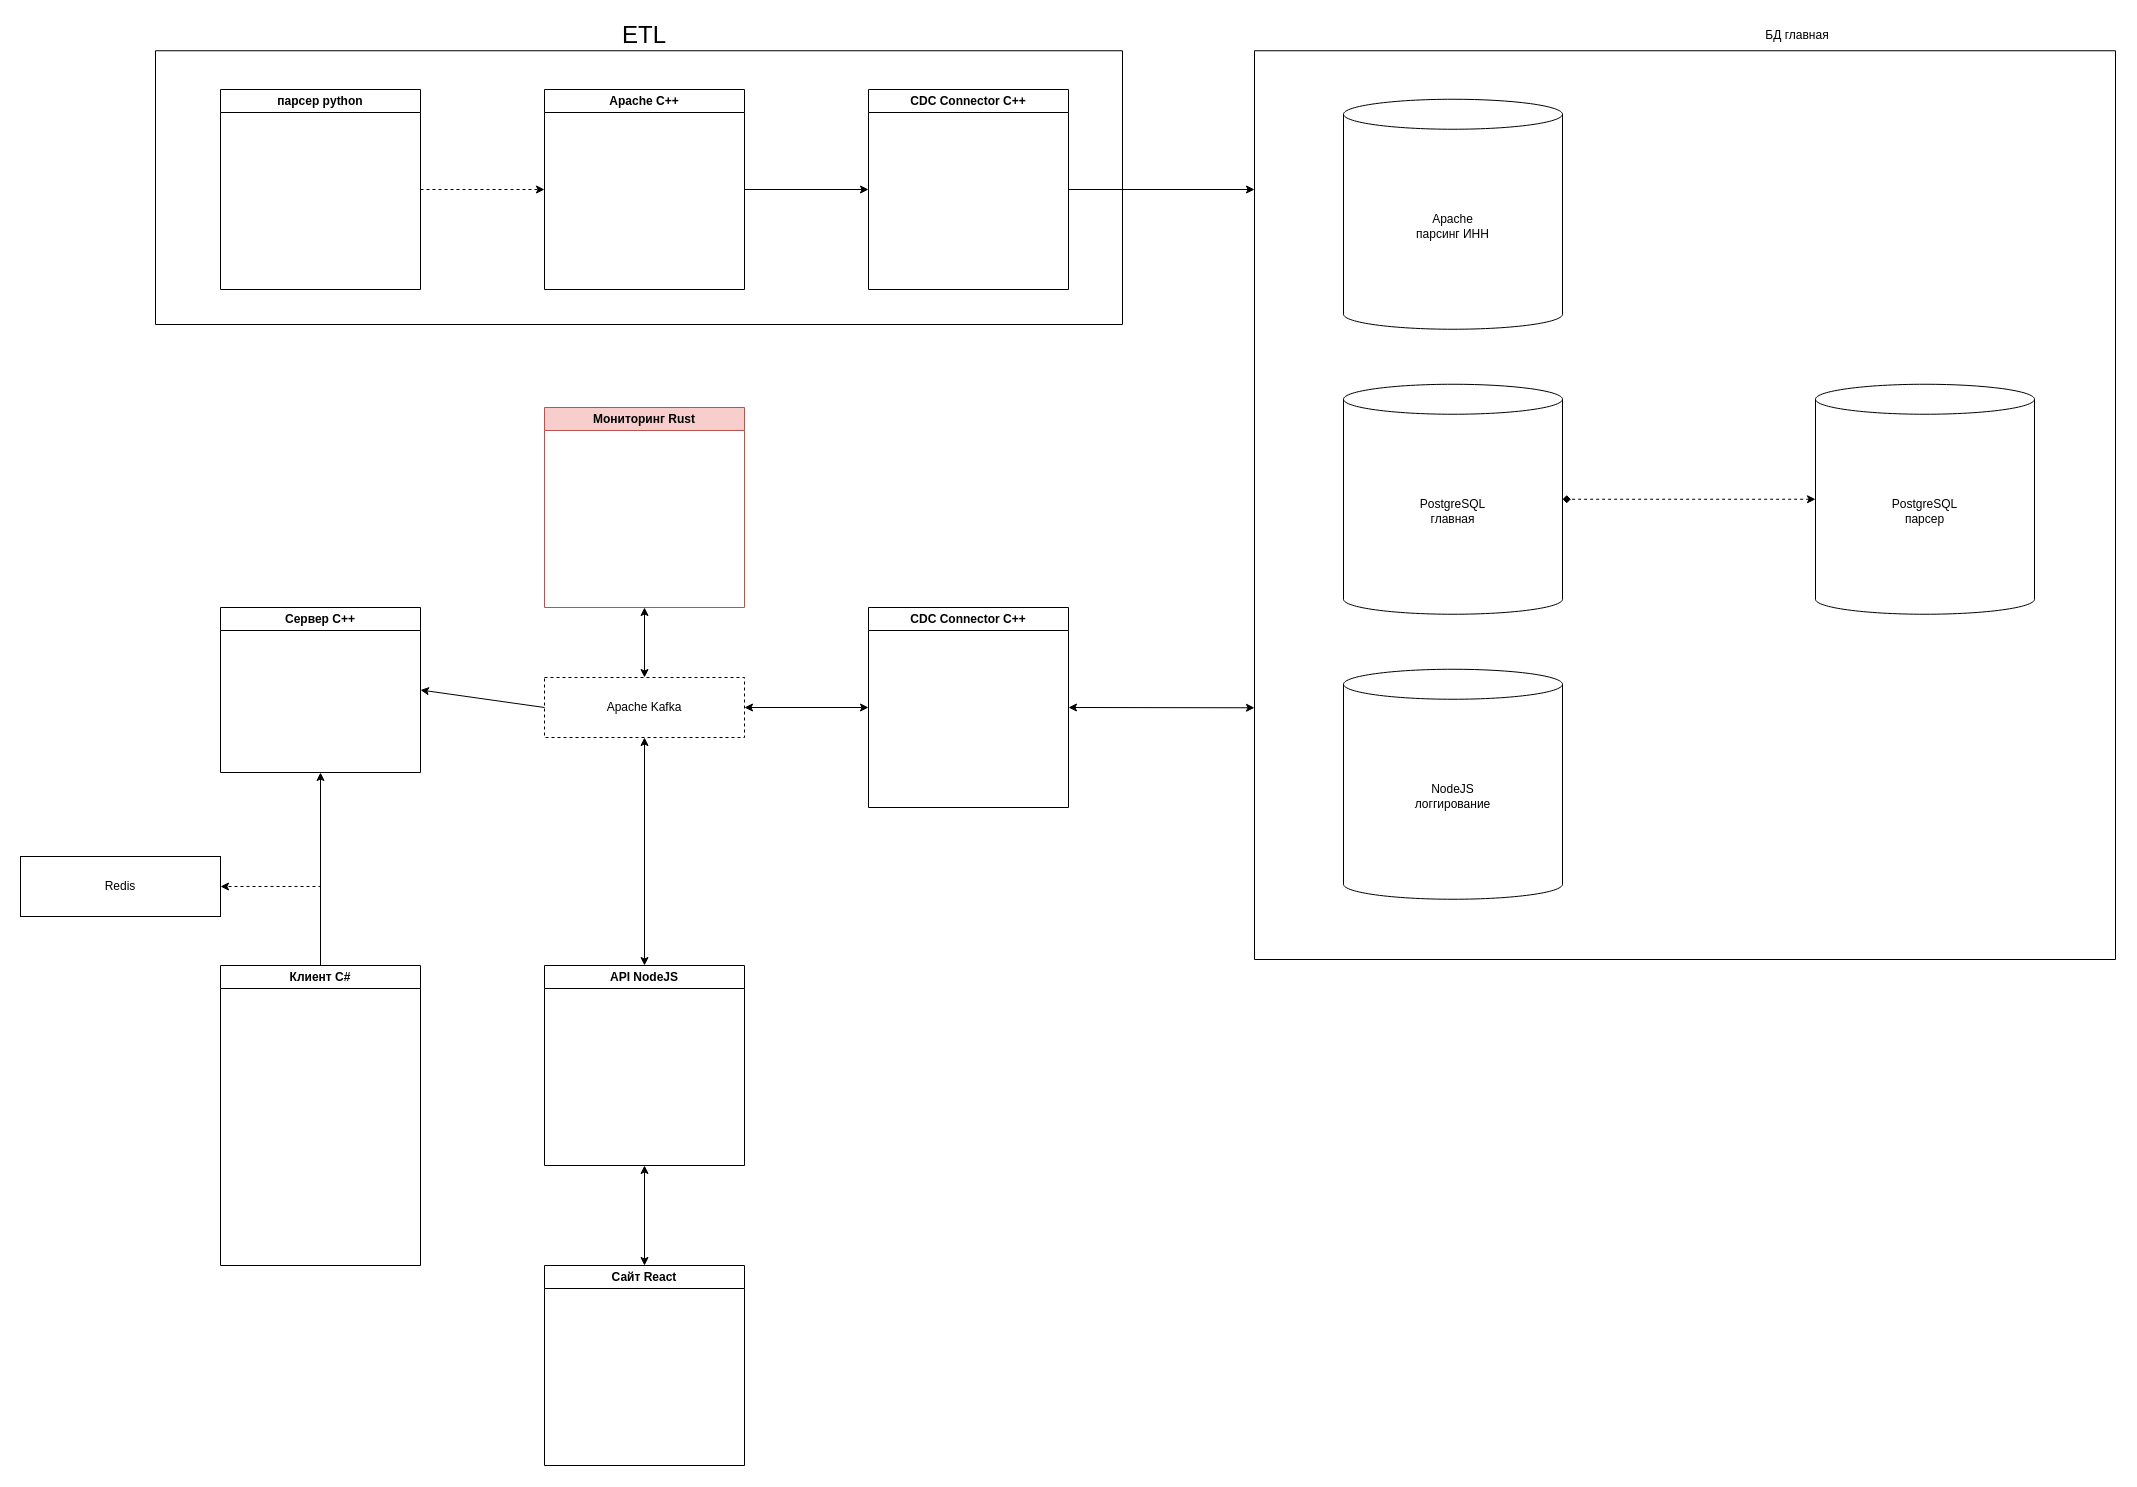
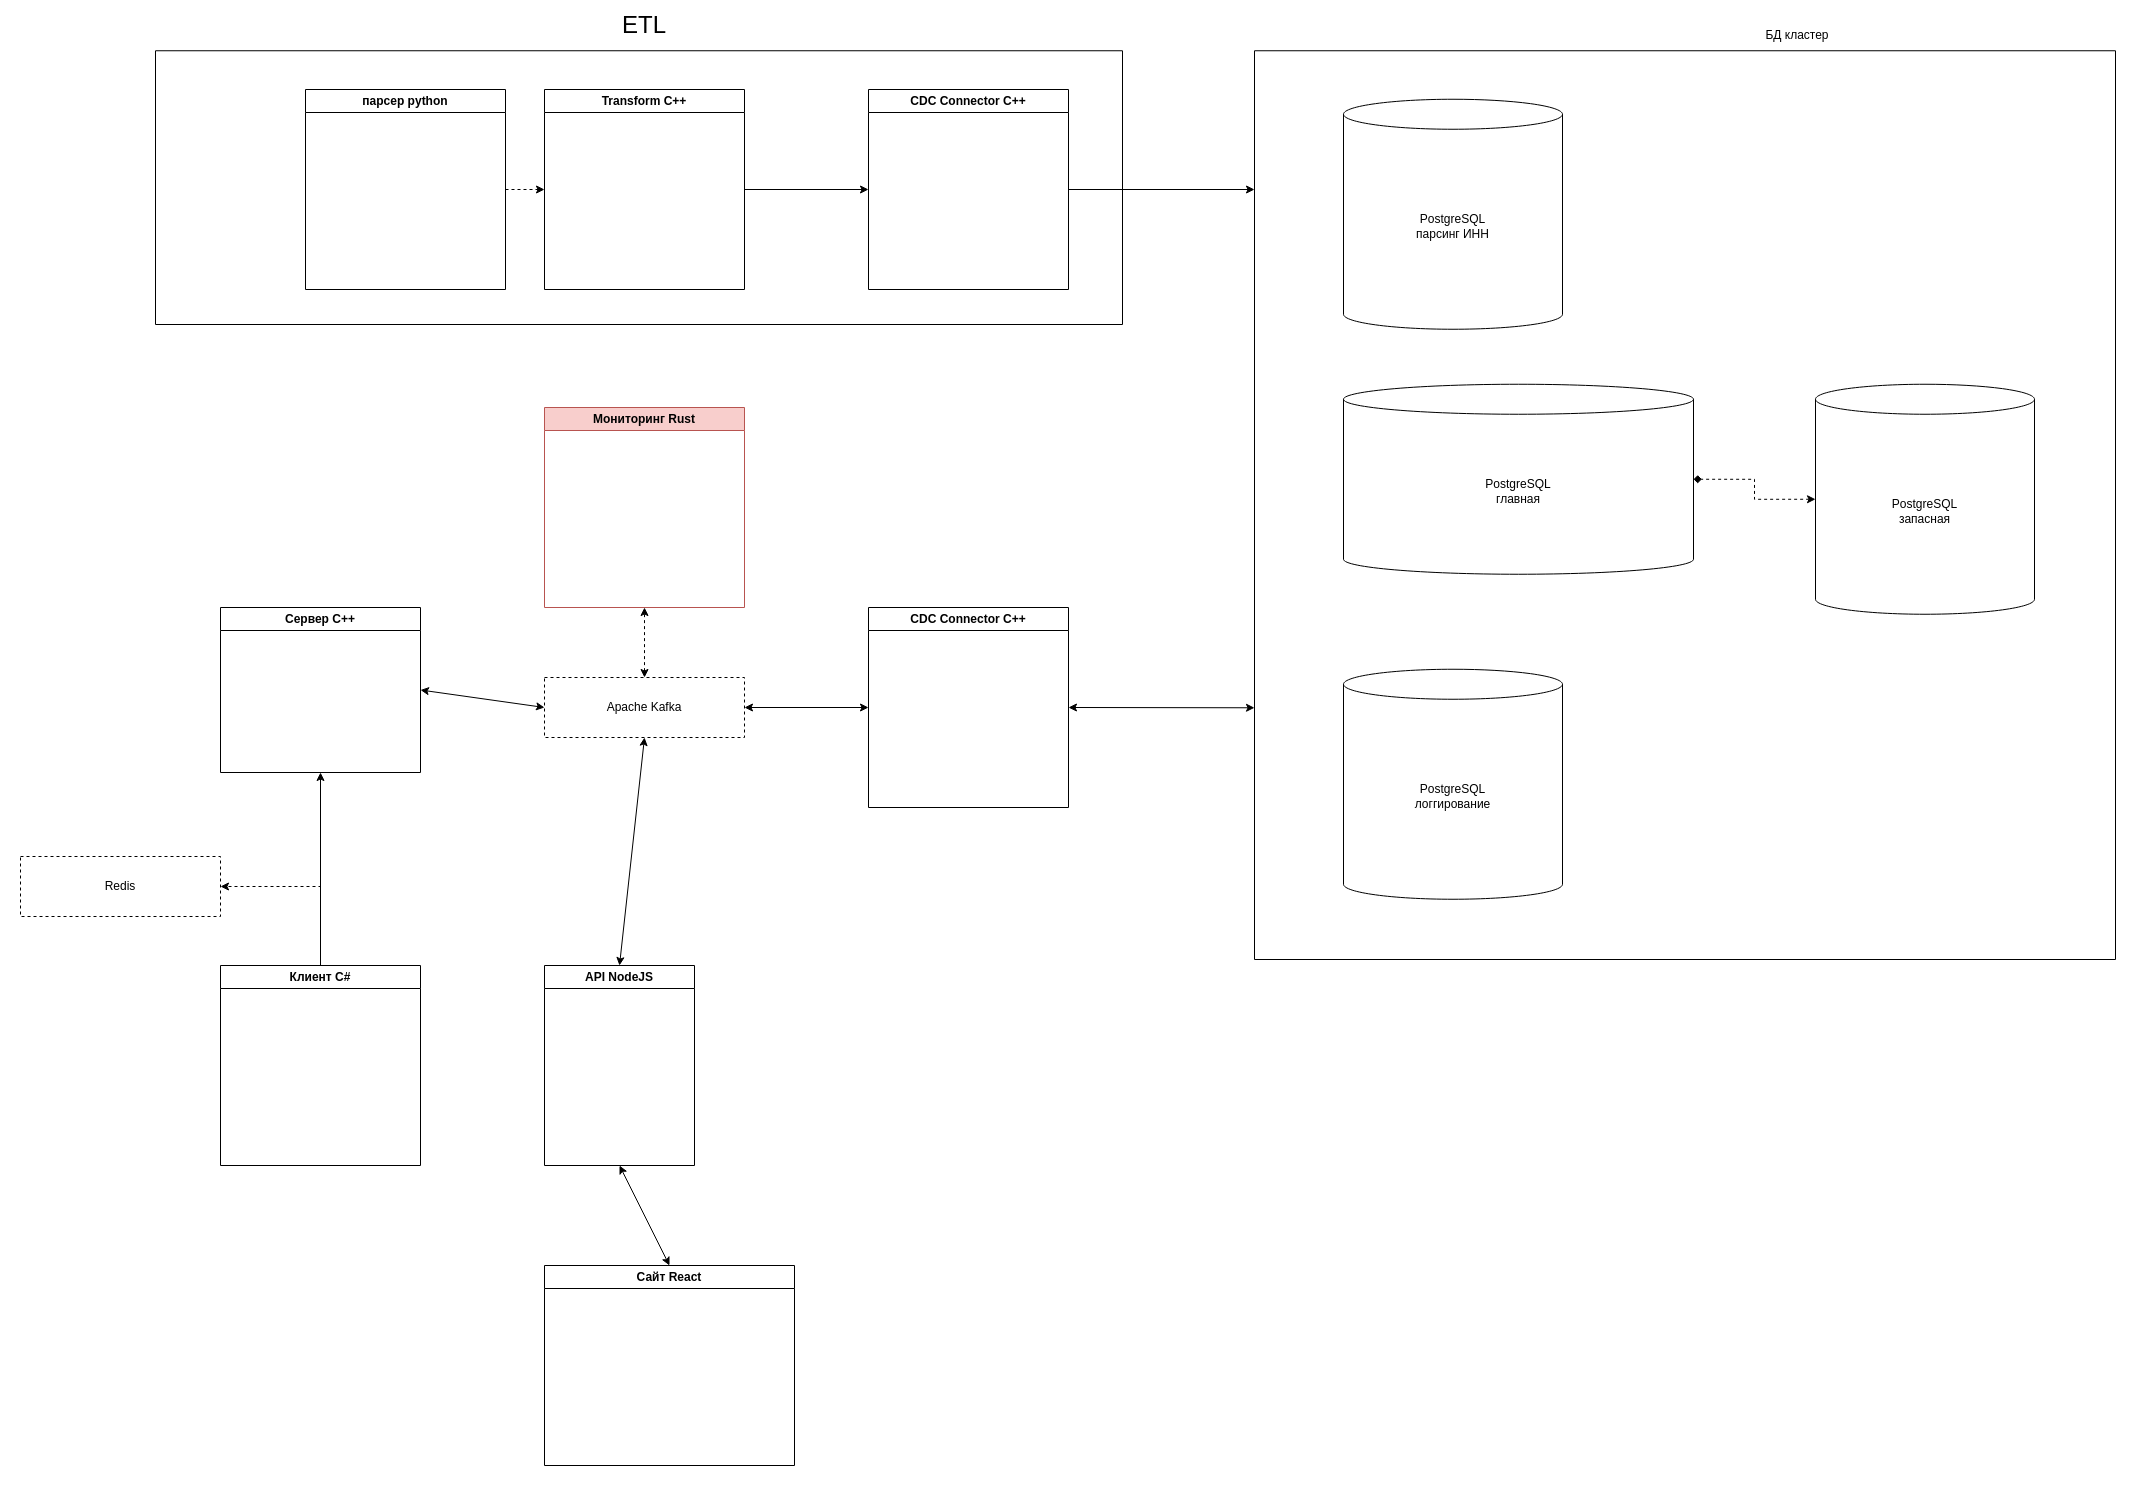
(645, 36) -> (645, 26)
(1798, 36) -> (1798, 36)
(645, 102) -> (645, 102)
(321, 190) -> (406, 190)
(1453, 227) -> (1453, 227)
(1453, 499) -> (1519, 479)
(1925, 512) -> (1925, 512)
(645, 642) -> (645, 642)
(539, 707) -> (536, 706)
(1453, 797) -> (1453, 797)
(121, 887) -> (121, 887)
(645, 1066) -> (620, 1066)
(321, 1116) -> (321, 1066)
(645, 1366) -> (670, 1366)
